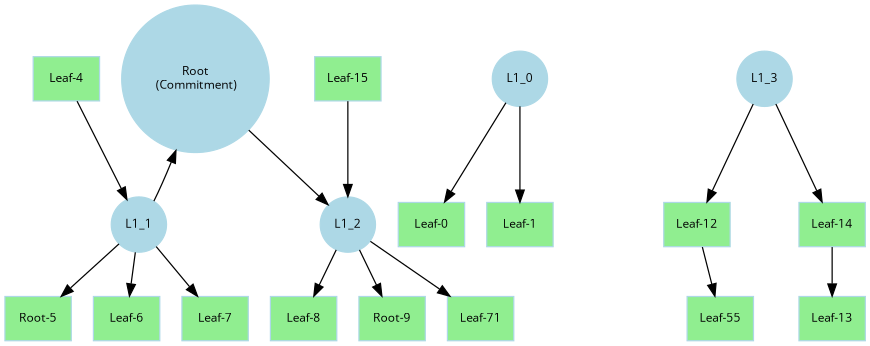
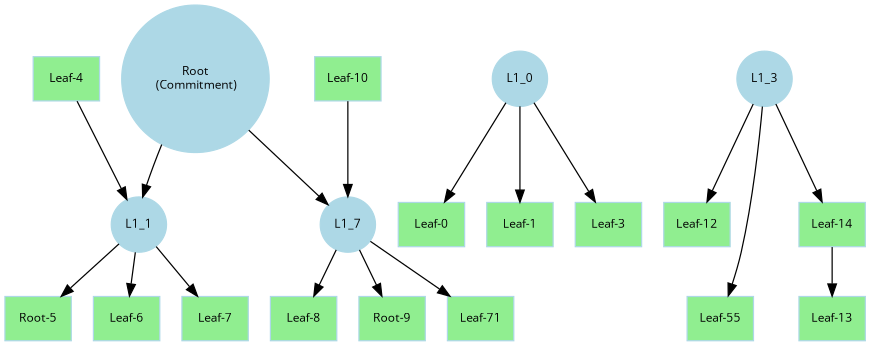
(348, 79) -> (348, 79)
(163, 182) -> (154, 165)
(348, 225) -> (348, 225)
none -> (608, 225)
(707, 266) -> (752, 196)
